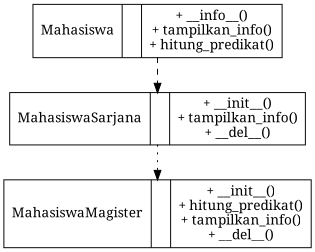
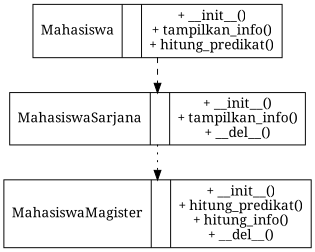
(212, 16) -> (212, 16)
(241, 221) -> (241, 221)
